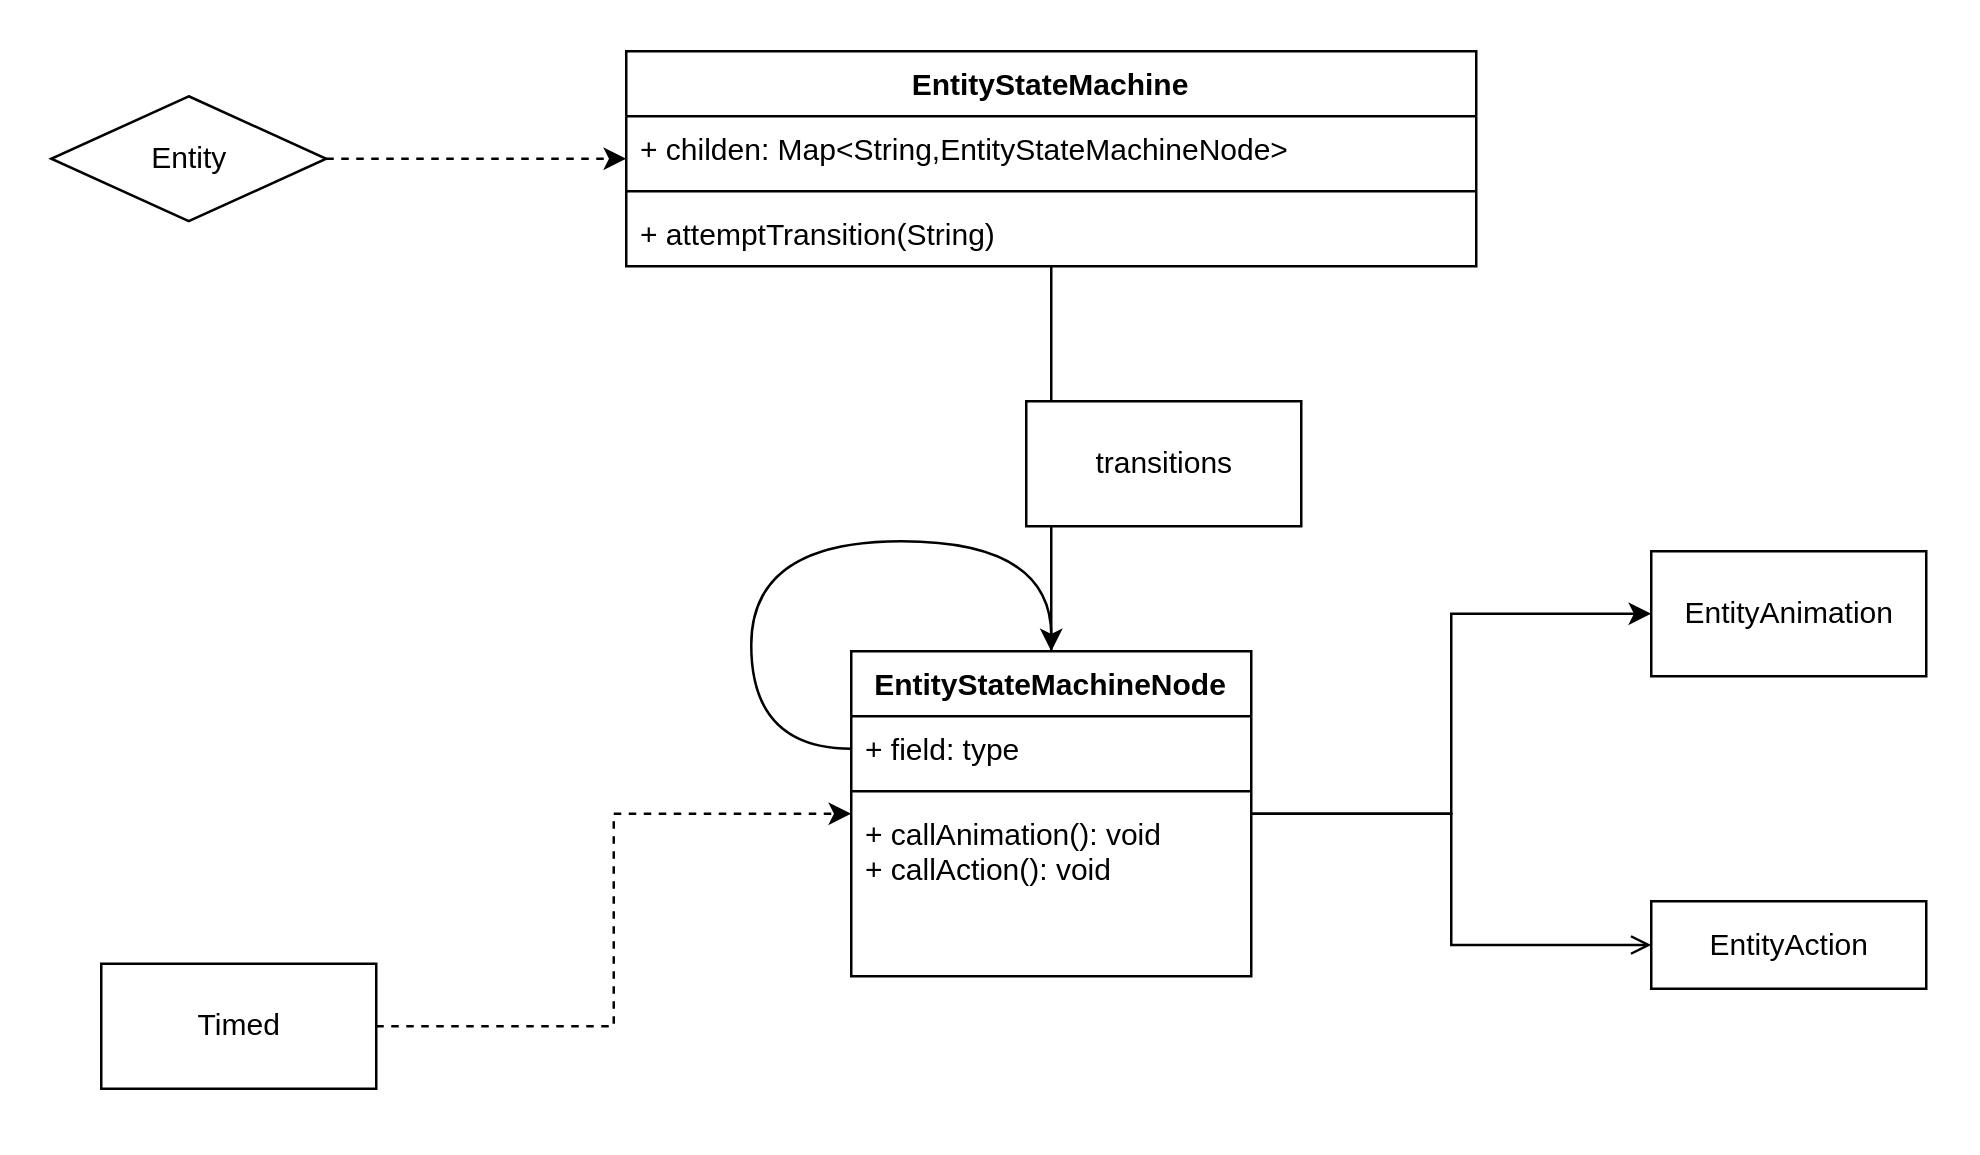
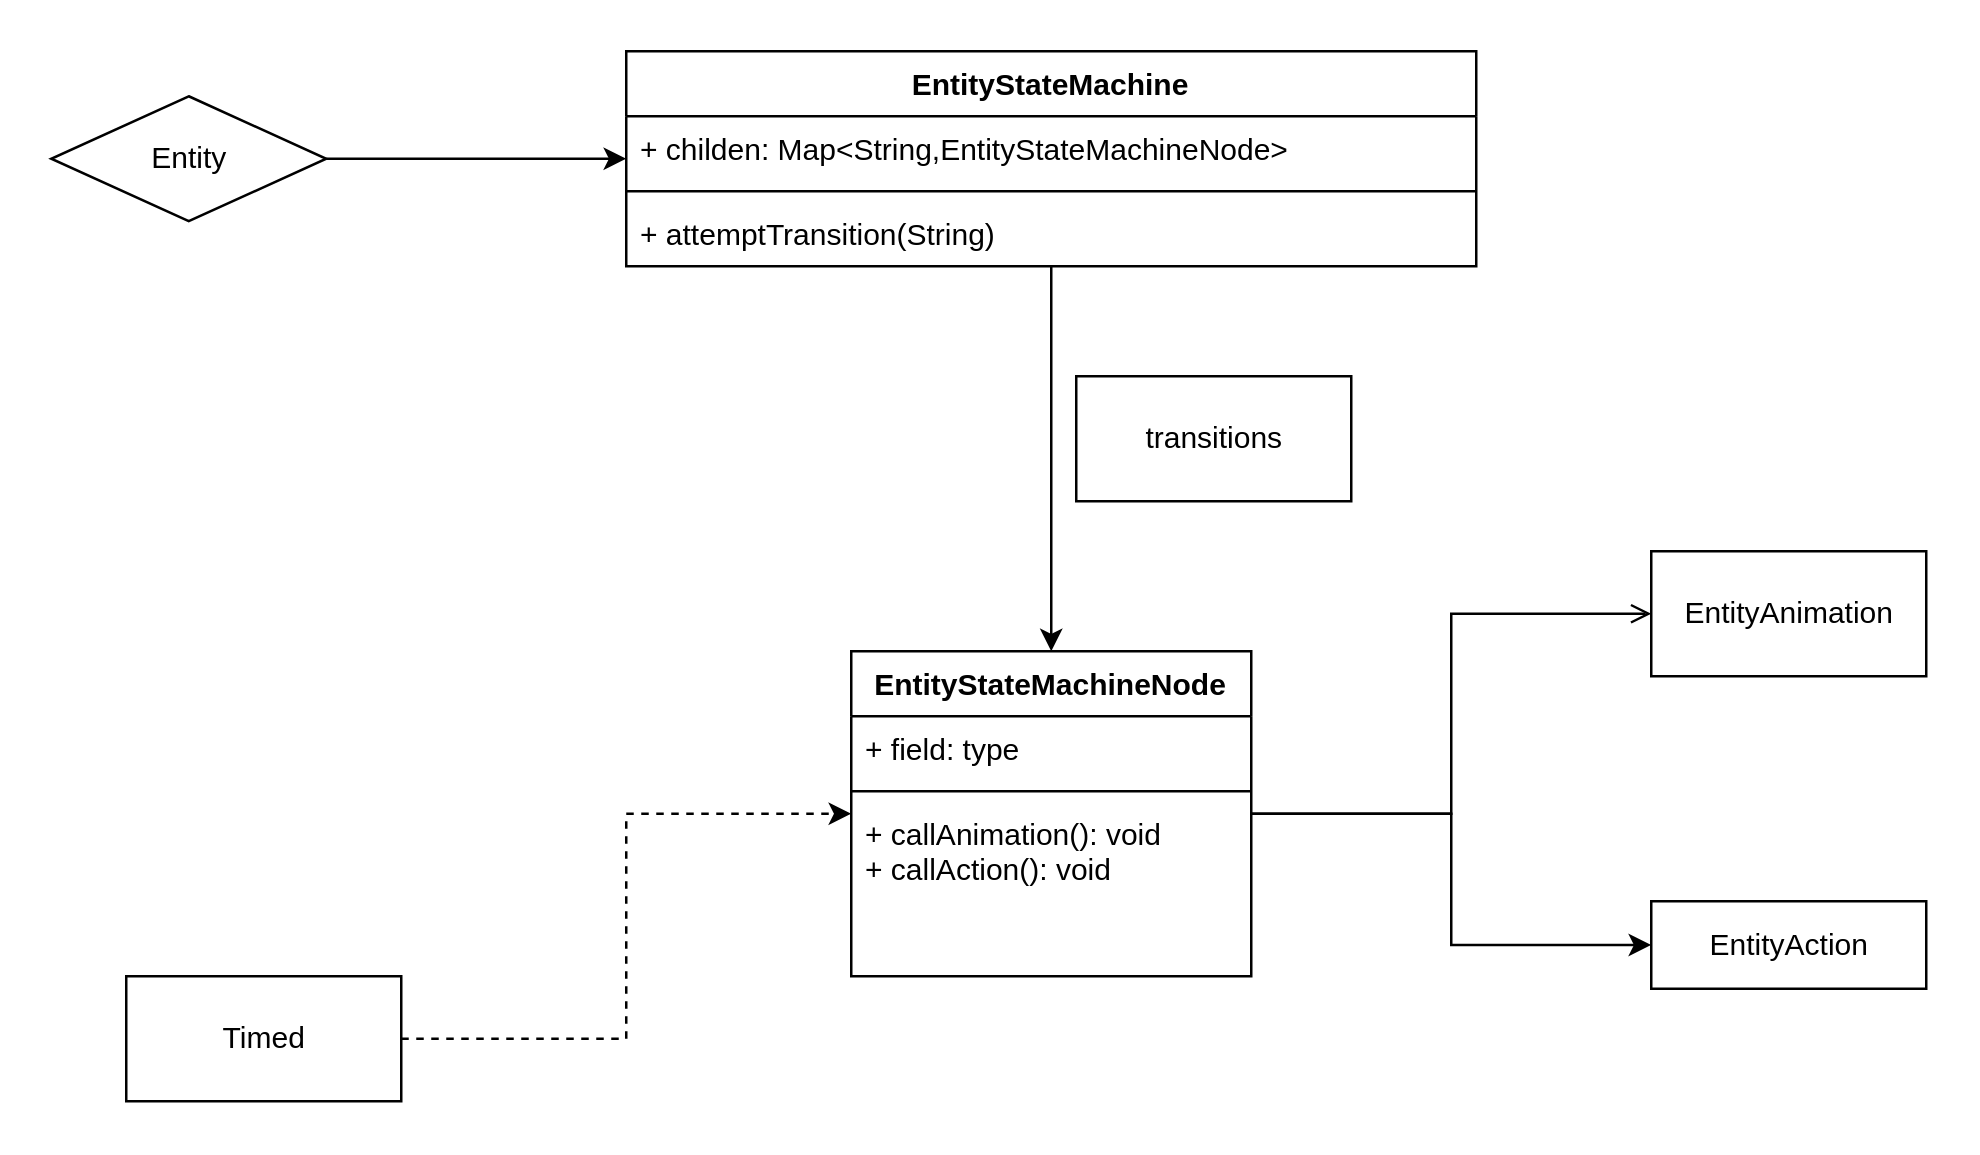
(471, 159) -> (471, 159)
(1051, 463) -> (1051, 463)
(1164, 464) -> (1214, 439)
(806, 557) -> none
(1633, 614) -> (1637, 614)
(1637, 945) -> (1633, 945)
(239, 1026) -> (264, 1039)
